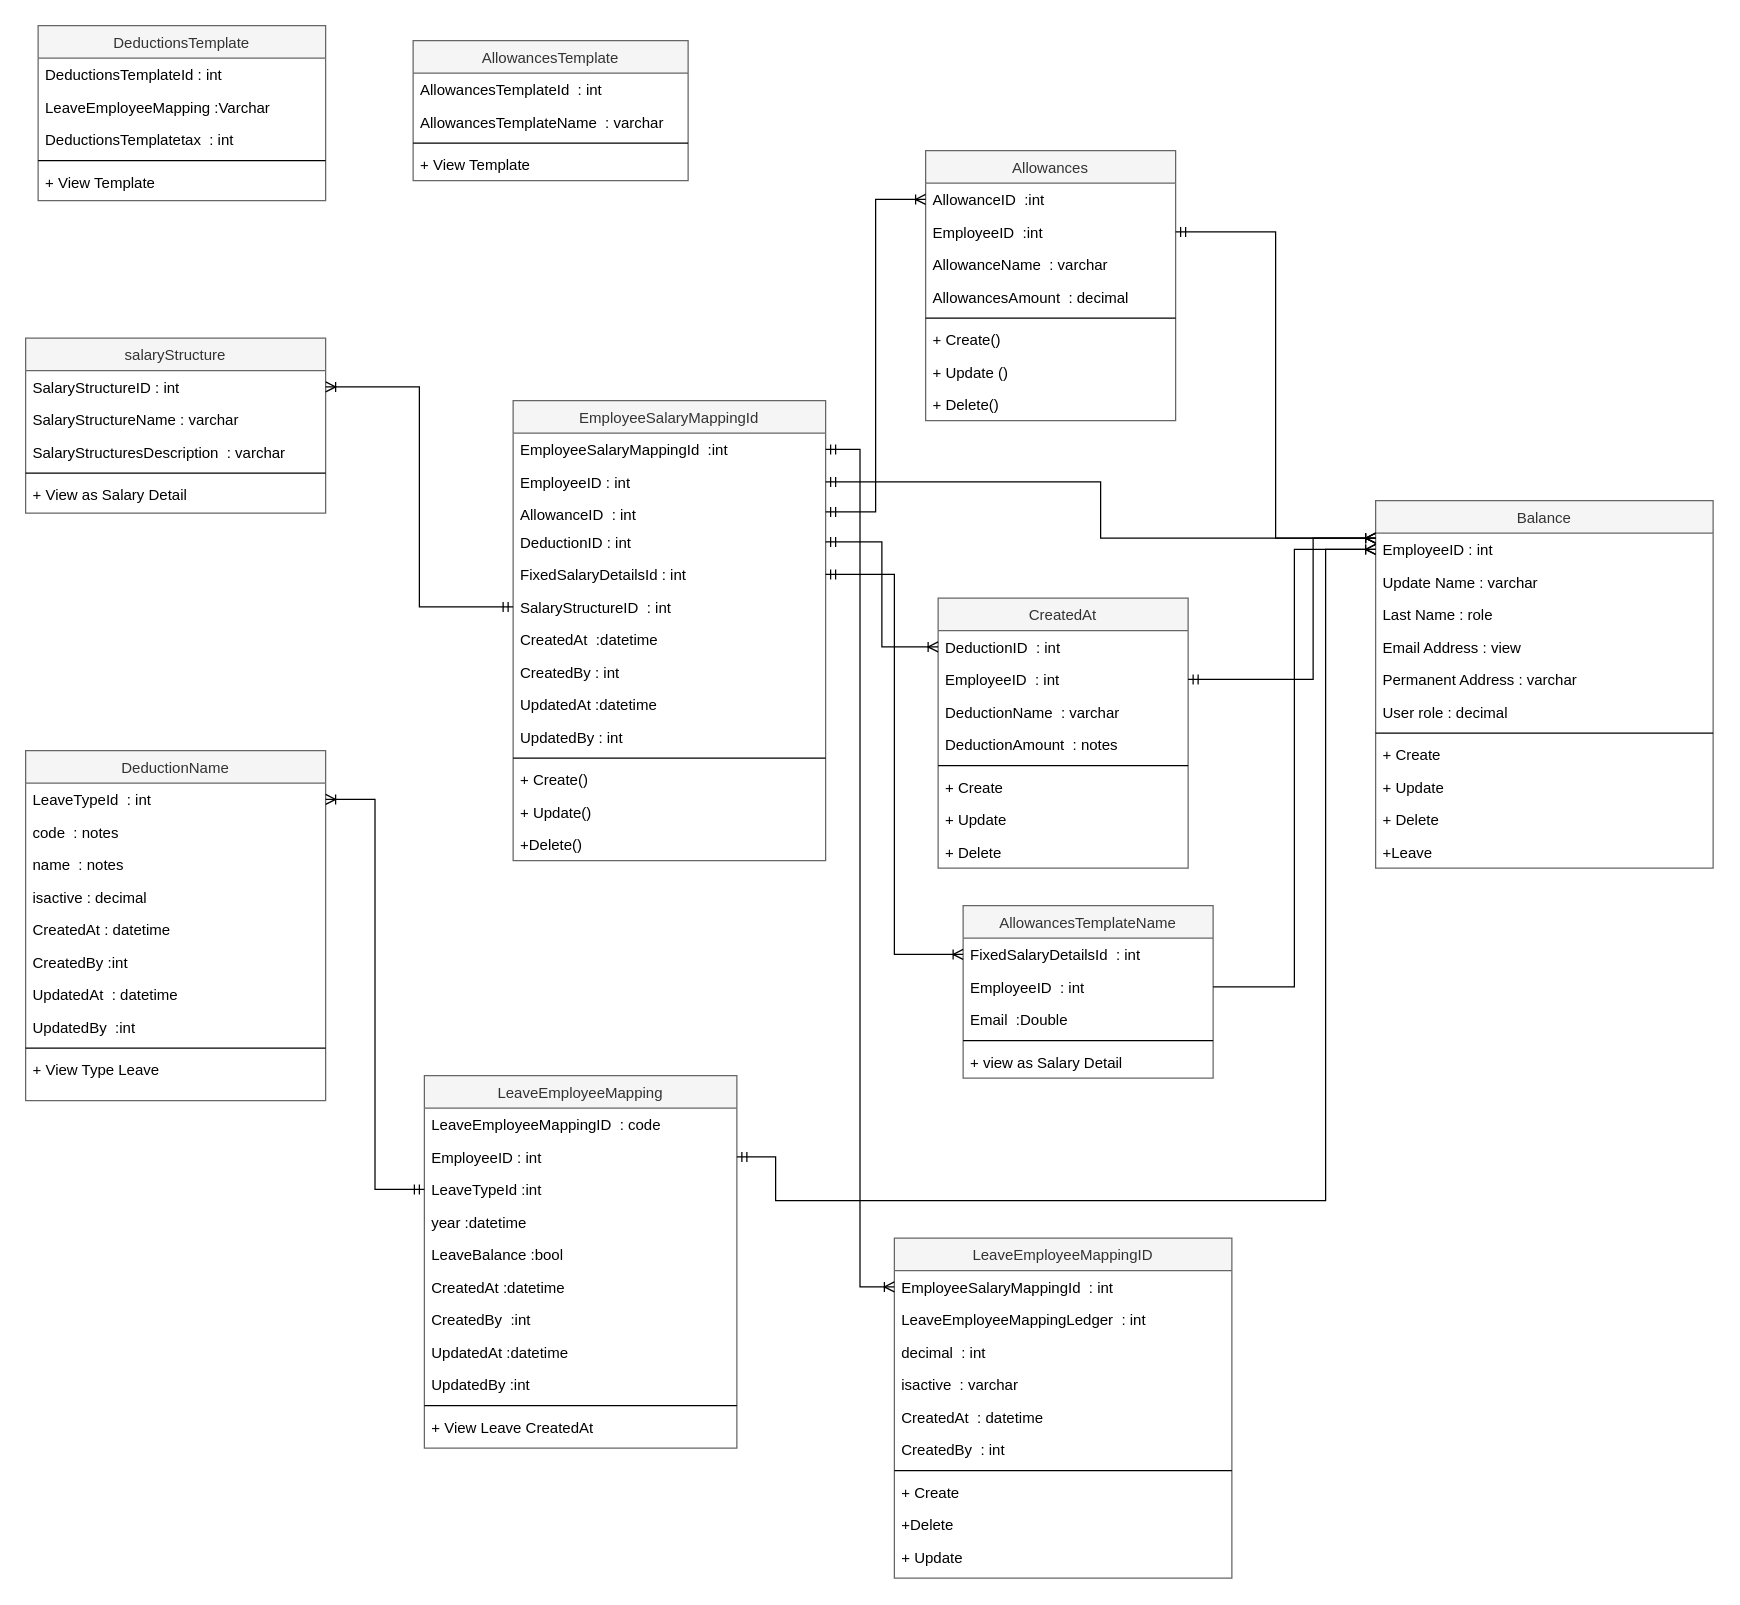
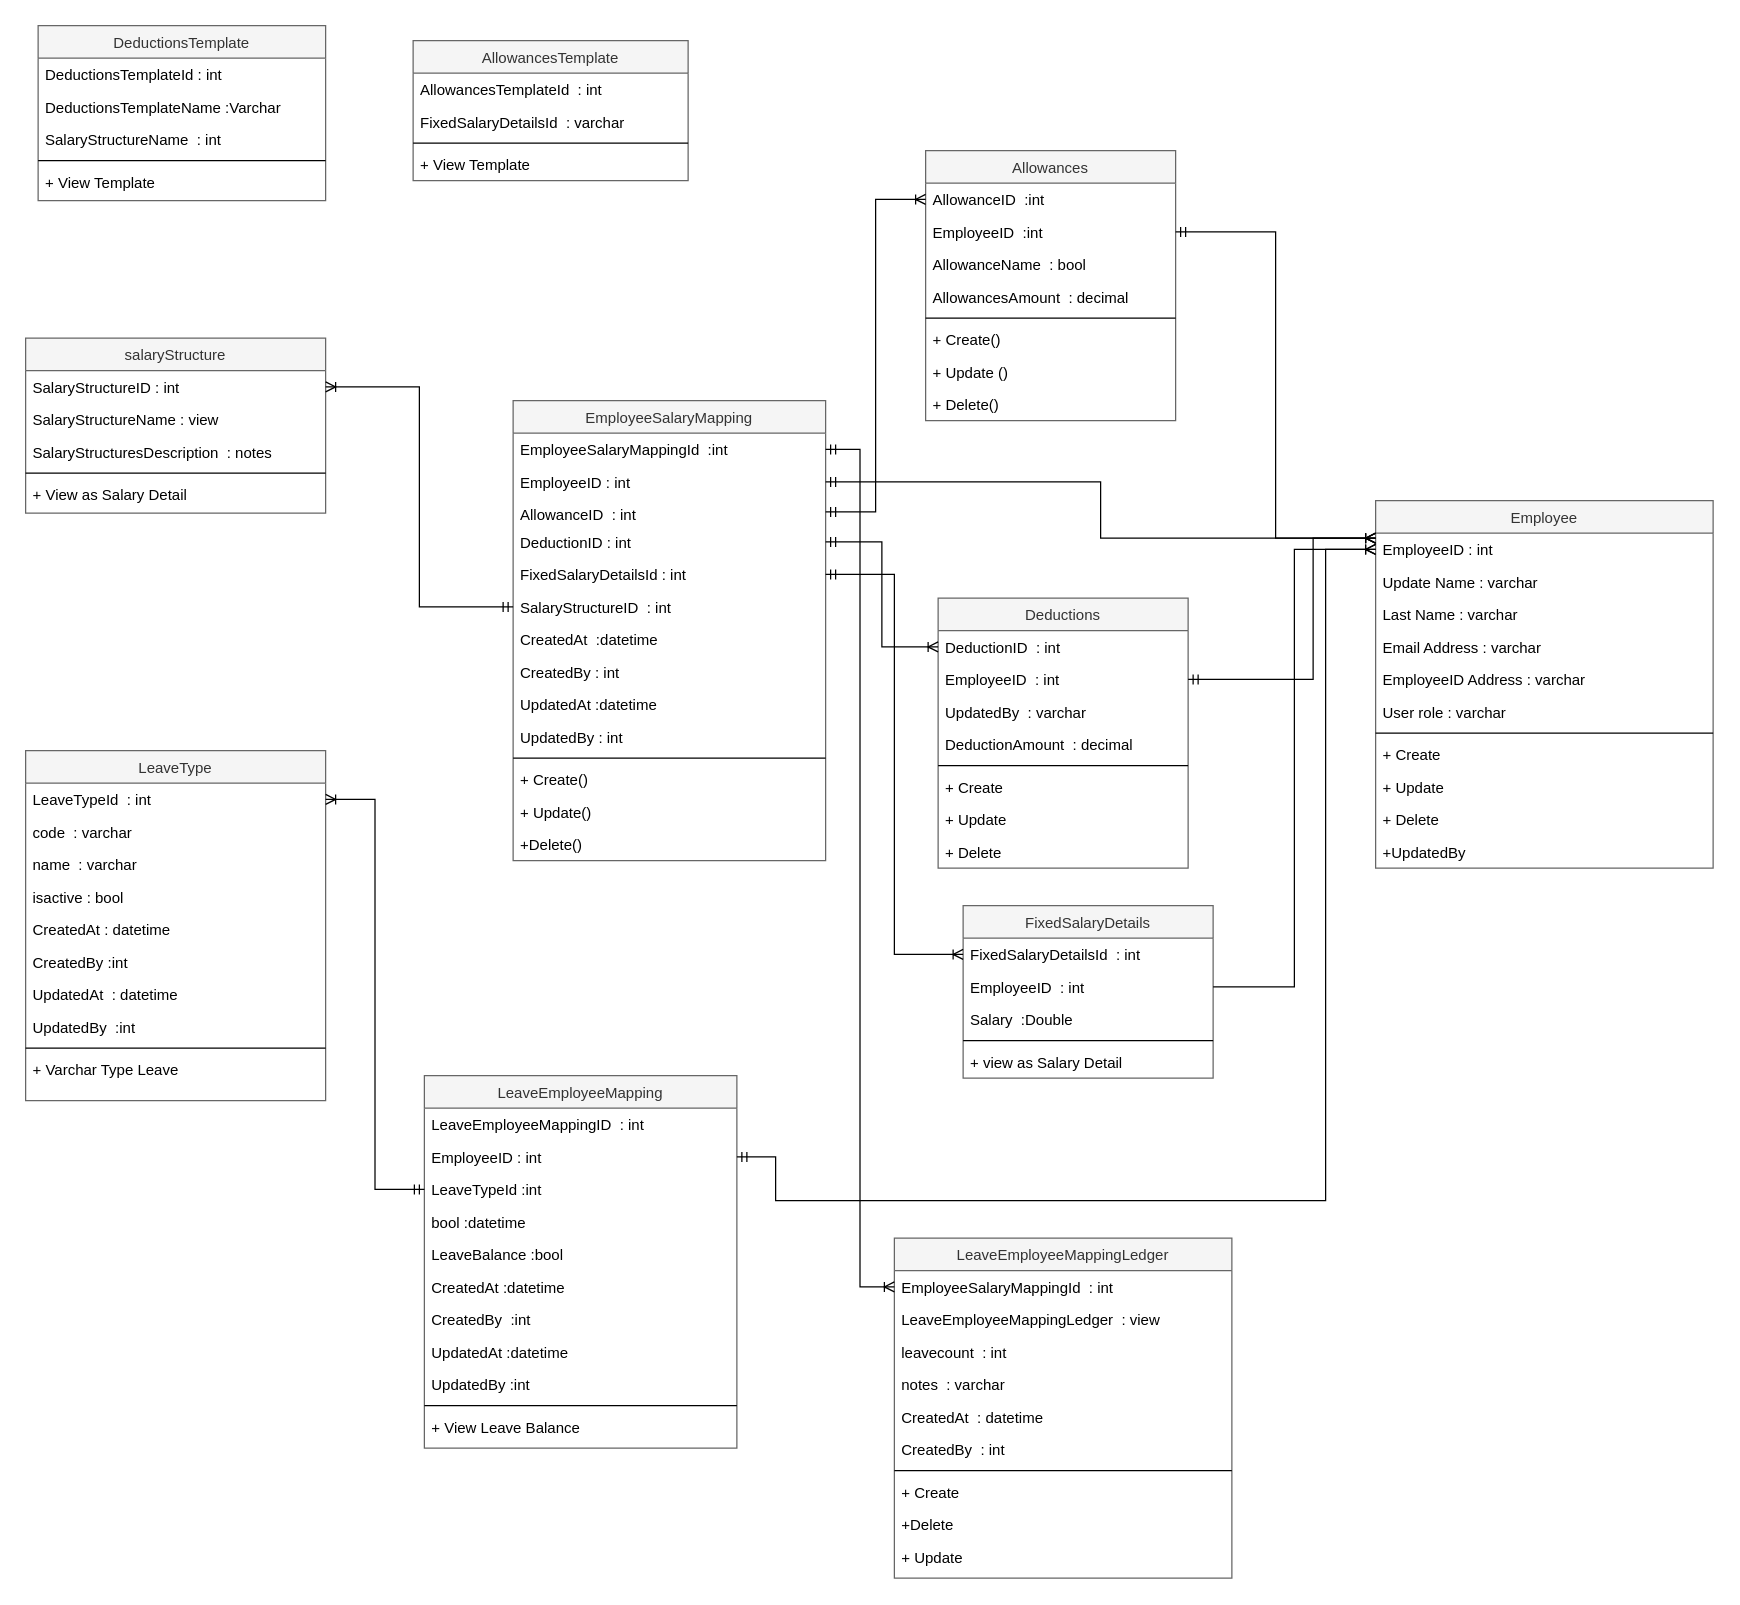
(159, 108) -> (167, 108)
(547, 123) -> (537, 123)
(151, 140) -> (144, 140)
(1024, 265) -> (1009, 265)
(669, 418) -> (669, 418)
(147, 420) -> (132, 420)
(180, 453) -> (172, 453)
(1544, 518) -> (1544, 518)
(1063, 615) -> (1063, 615)
(1440, 615) -> (1455, 615)
(1453, 648) -> (1467, 648)
(1488, 680) -> (1490, 680)
(1038, 713) -> (1023, 713)
(1449, 713) -> (1453, 713)
(1038, 745) -> (1043, 745)
(175, 768) -> (175, 768)
(81, 833) -> (90, 833)
(1408, 853) -> (1425, 853)
(81, 865) -> (90, 865)
(94, 898) -> (84, 898)
(1088, 923) -> (1088, 923)
(1019, 1020) -> (1025, 1020)
(96, 1070) -> (111, 1070)
(548, 1125) -> (541, 1125)
(484, 1223) -> (482, 1223)
(1063, 1255) -> (1063, 1255)
(1028, 1320) -> (1032, 1320)
(948, 1353) -> (963, 1353)
(971, 1385) -> (963, 1385)
(516, 1428) -> (506, 1428)
